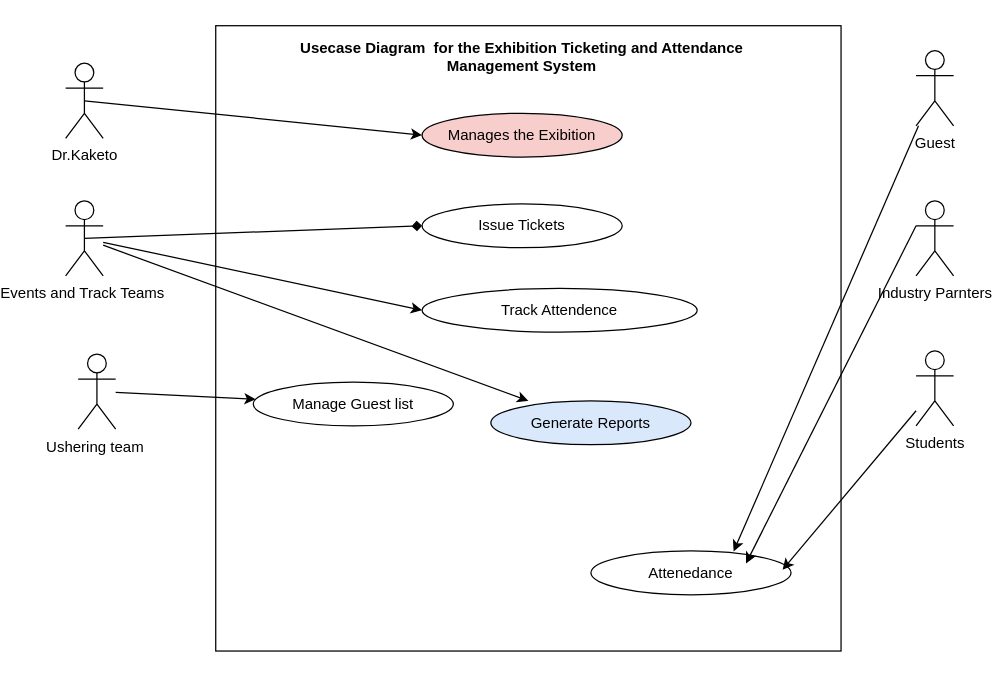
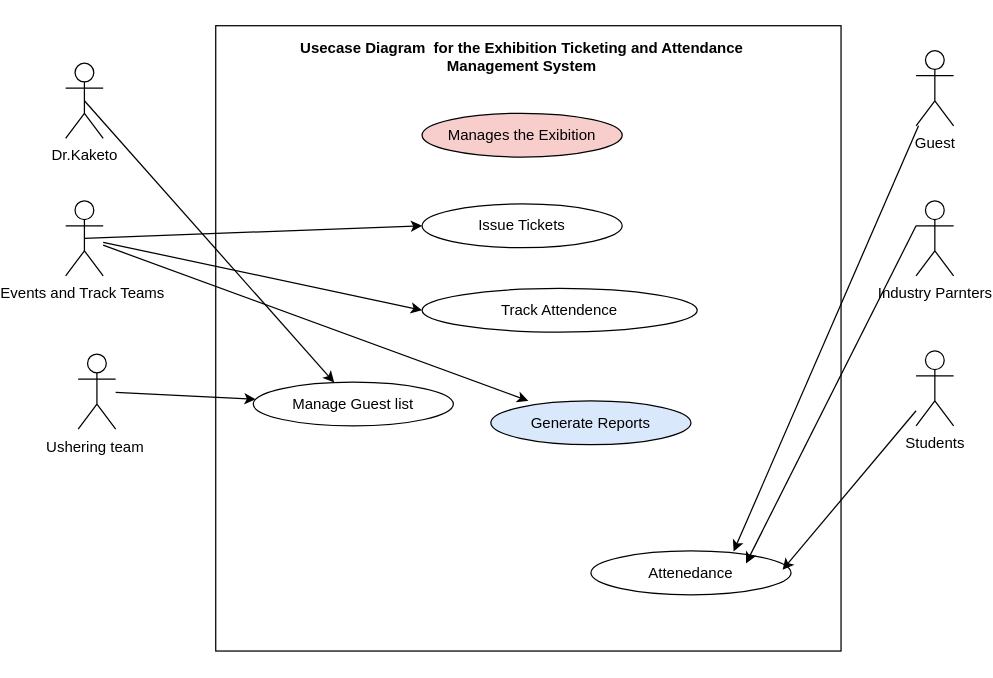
(251, 118) -> (174, 202)
(411, 226) -> (412, 226)
